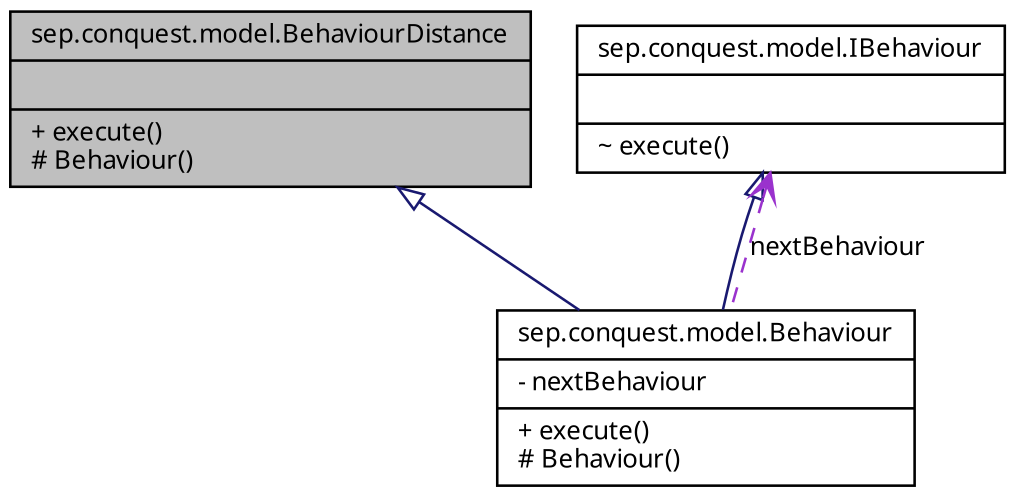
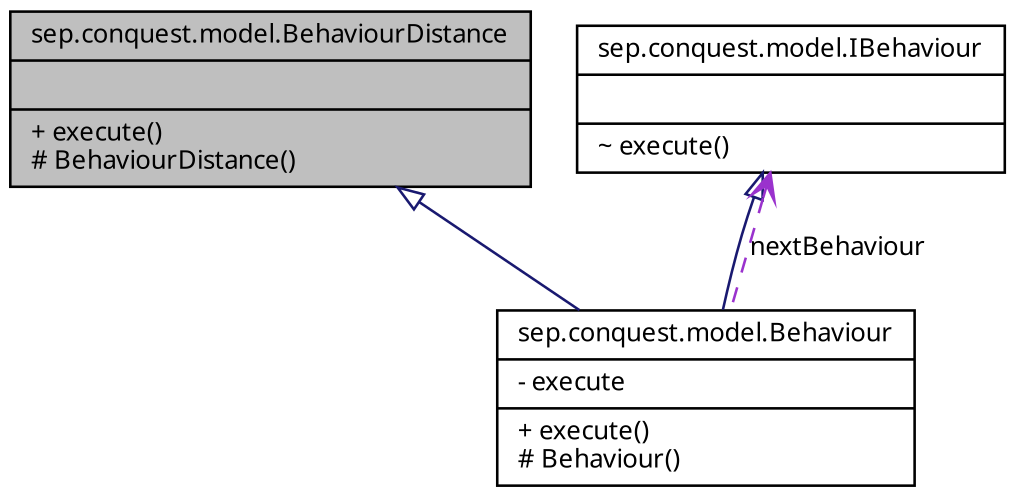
(113, 161) -> (164, 161)
(613, 383) -> (573, 383)
